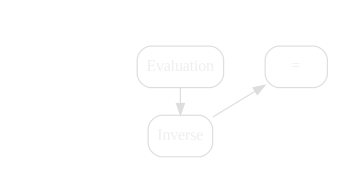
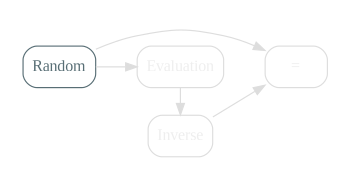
none -> (59, 67)
